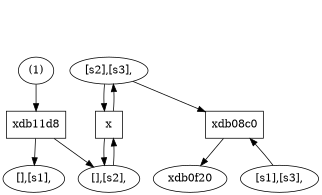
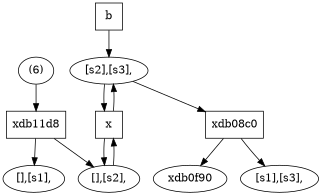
none -> (109, 17)
(36, 71) -> (36, 71)
(264, 154) -> (250, 150)
(190, 179) -> (190, 179)
